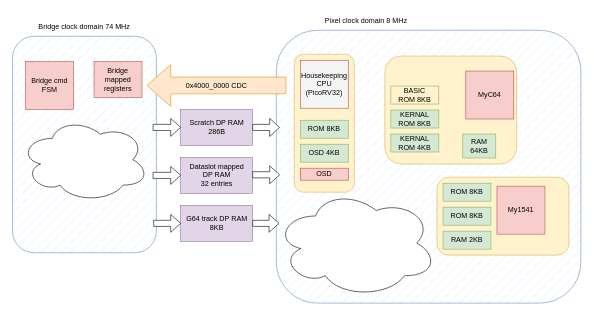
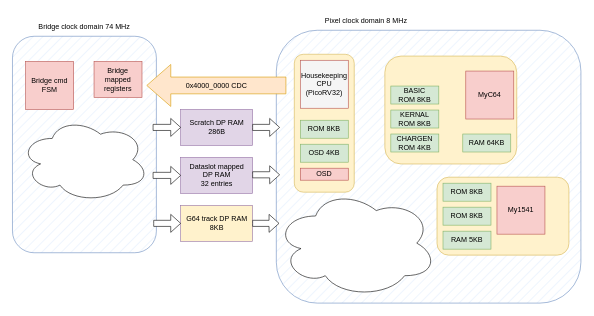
(415, 95) -> (415, 95)
(415, 143) -> (415, 143)
(479, 146) -> (487, 143)
(217, 224) -> (217, 224)
(467, 240) -> (467, 240)
